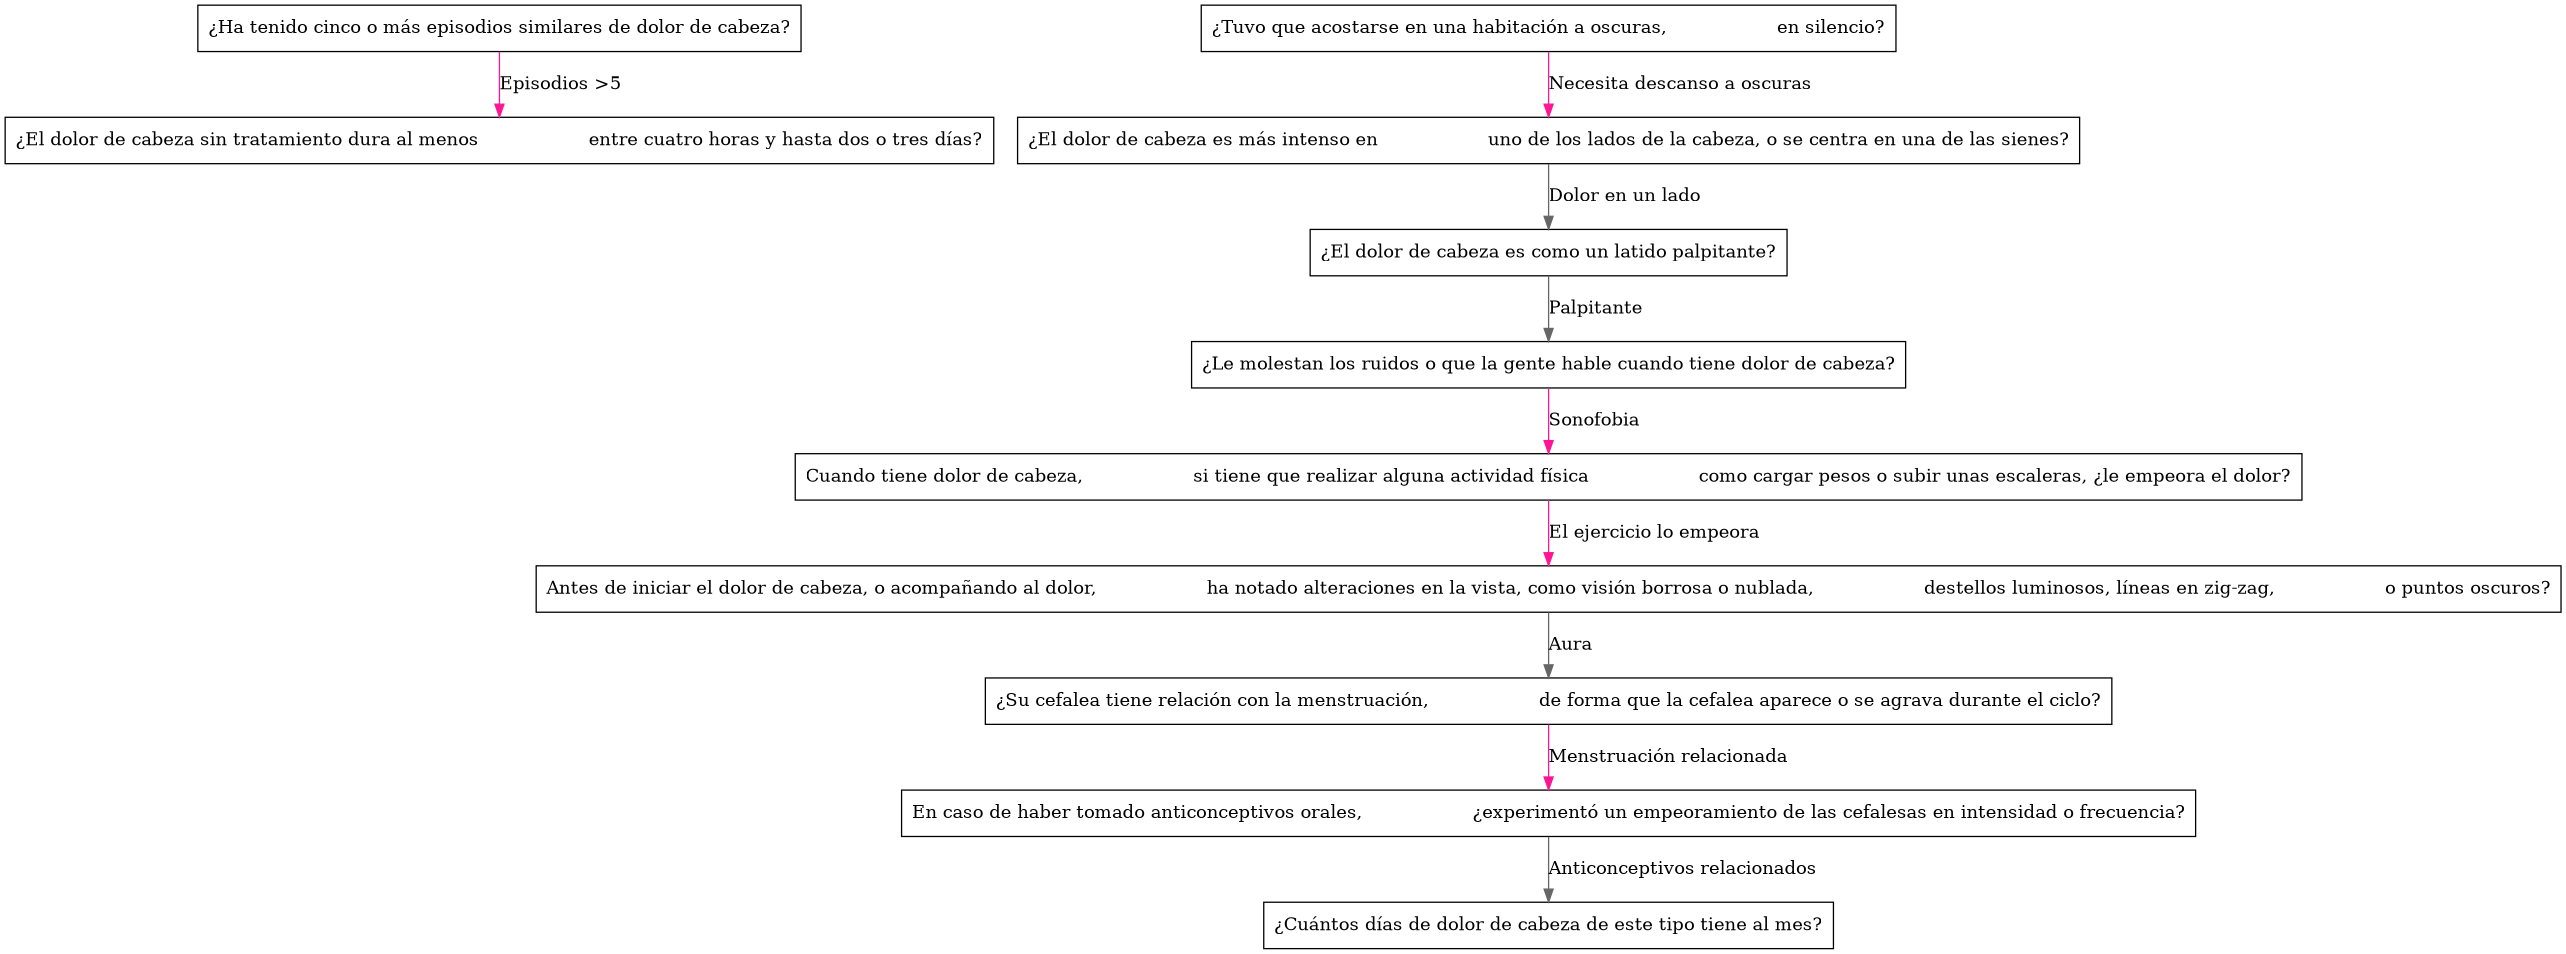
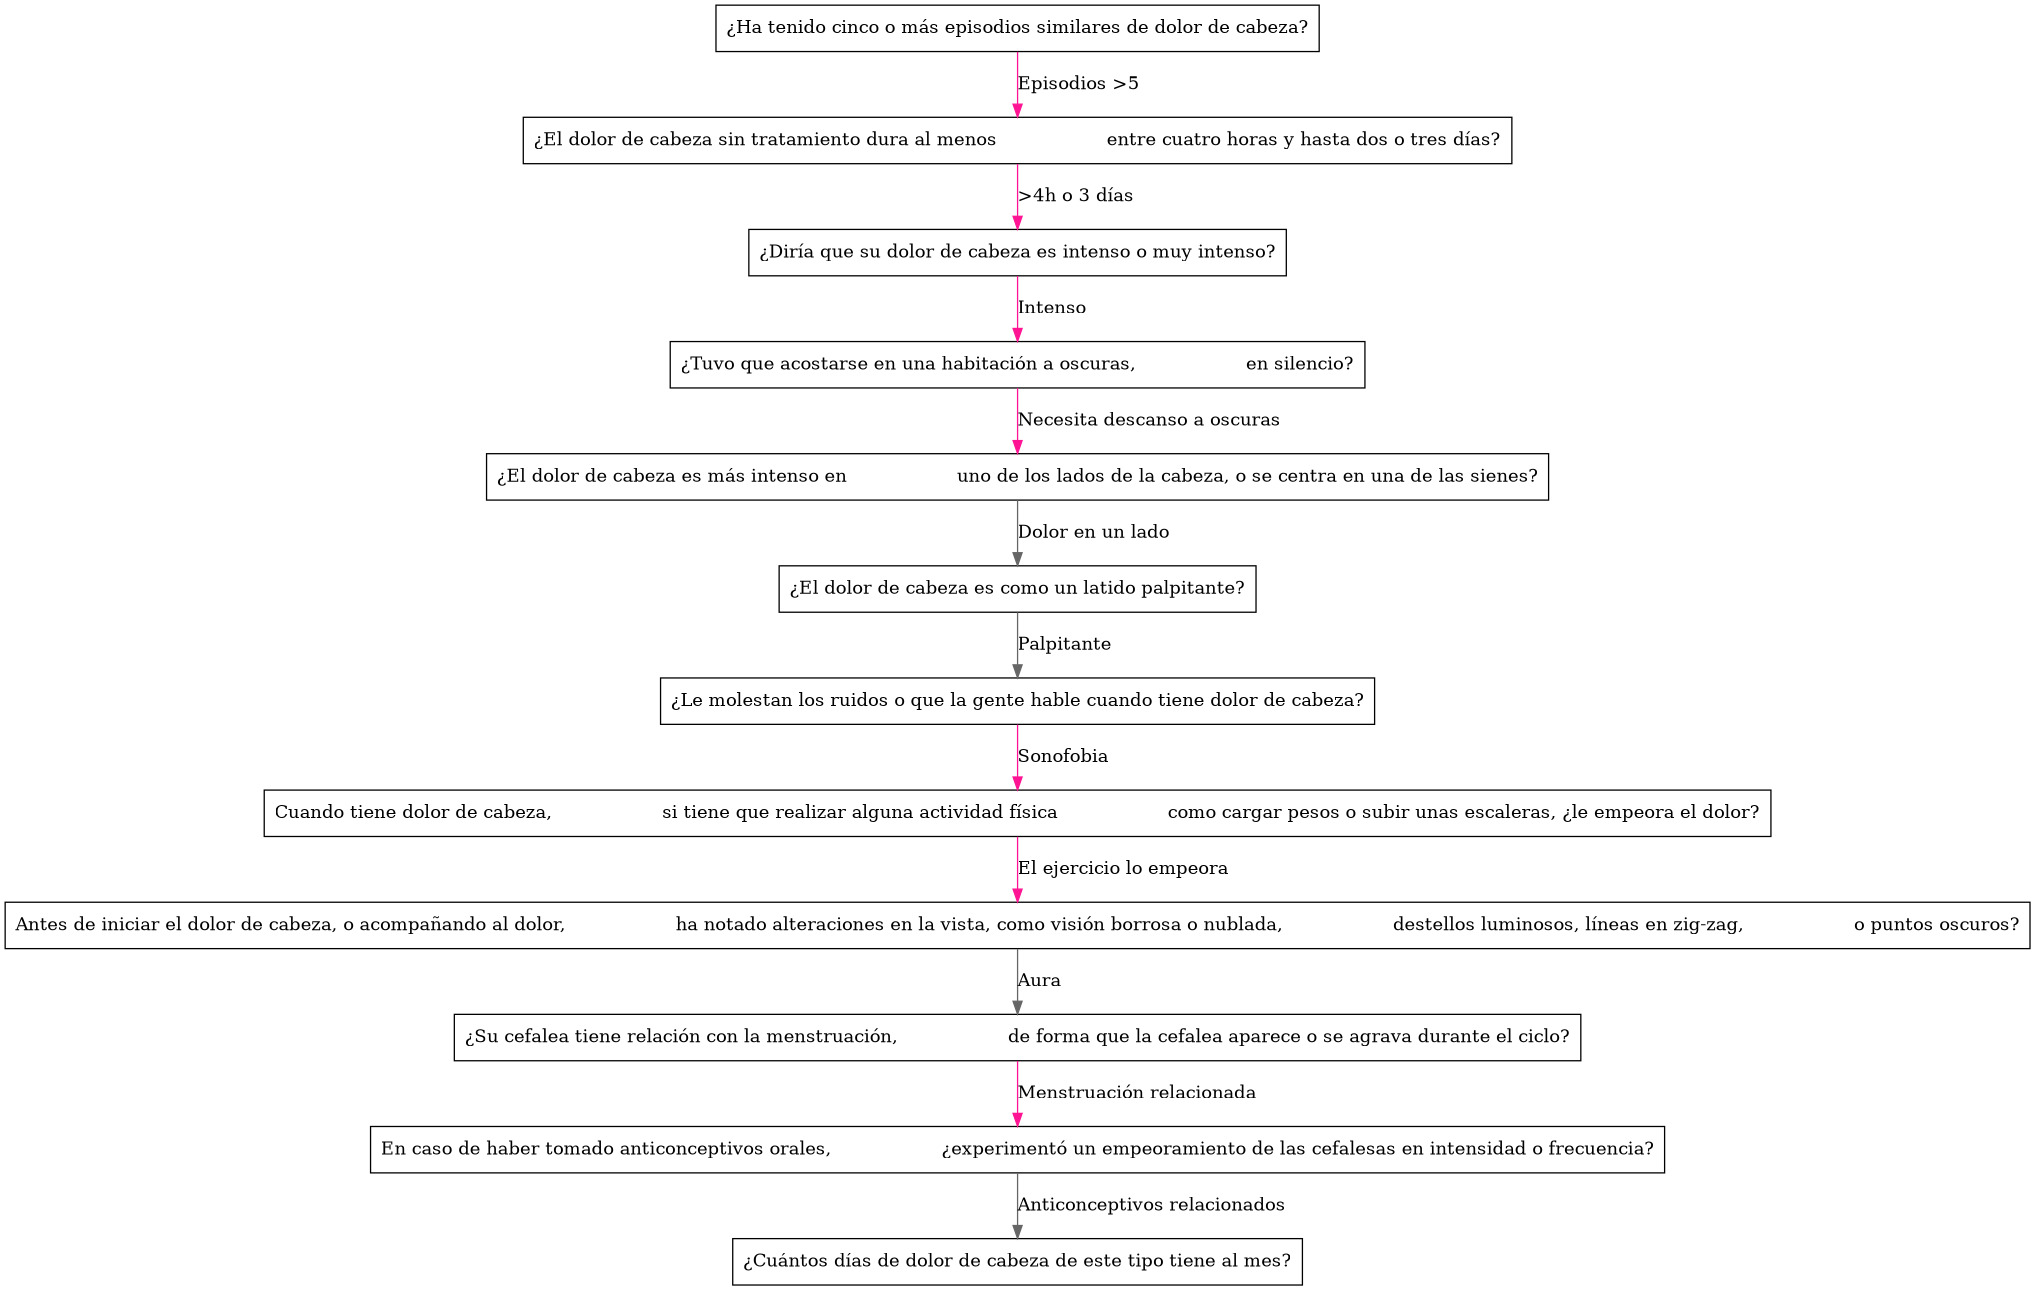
none -> (1018, 253)
